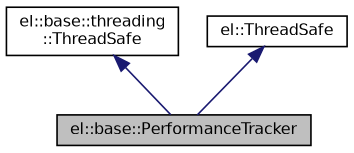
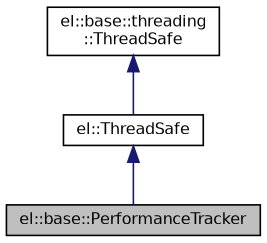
(148, 91) -> (133, 93)
